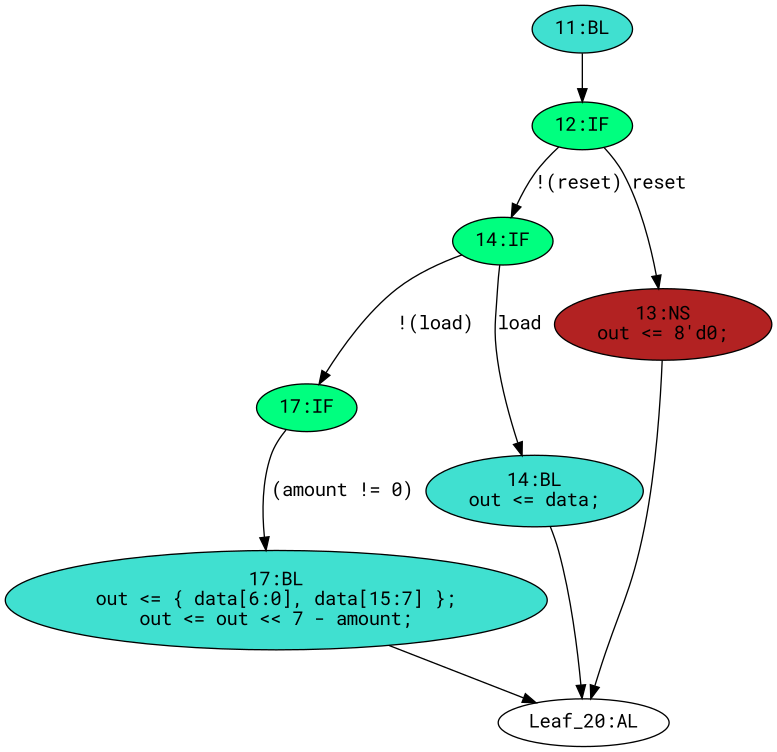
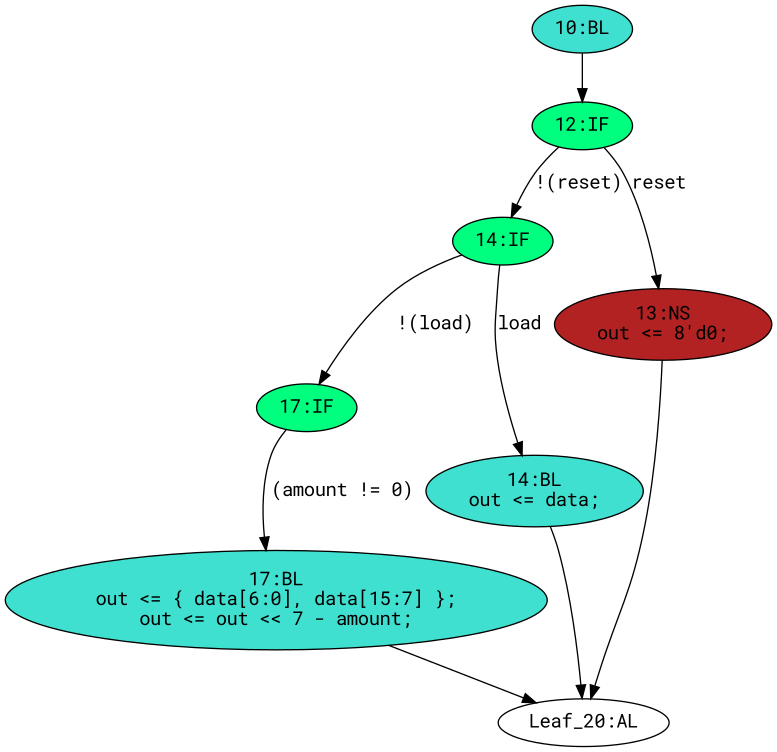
(582, 29) -> (582, 29)
